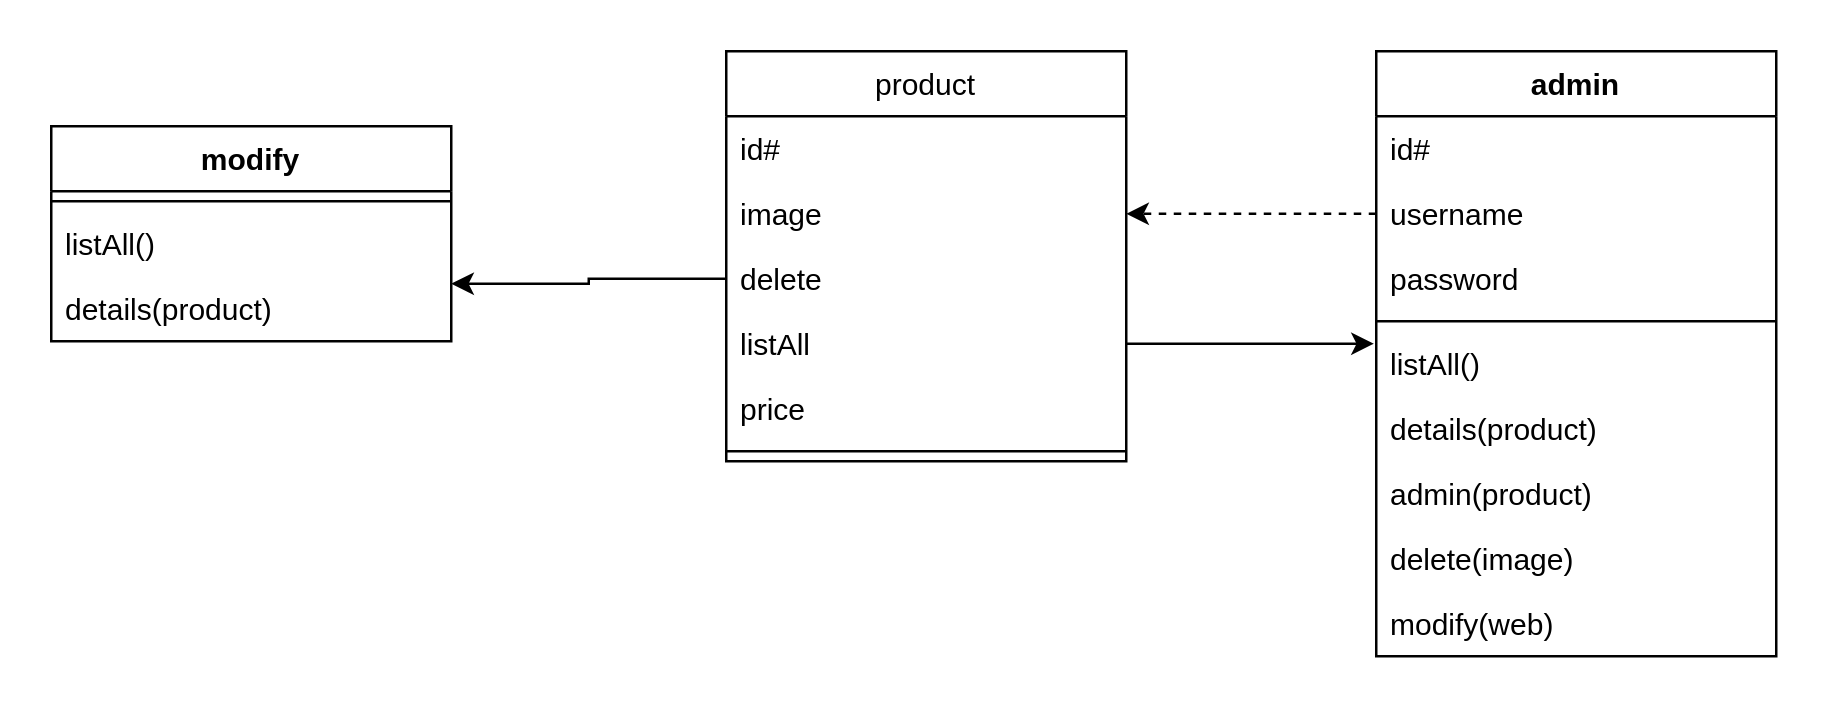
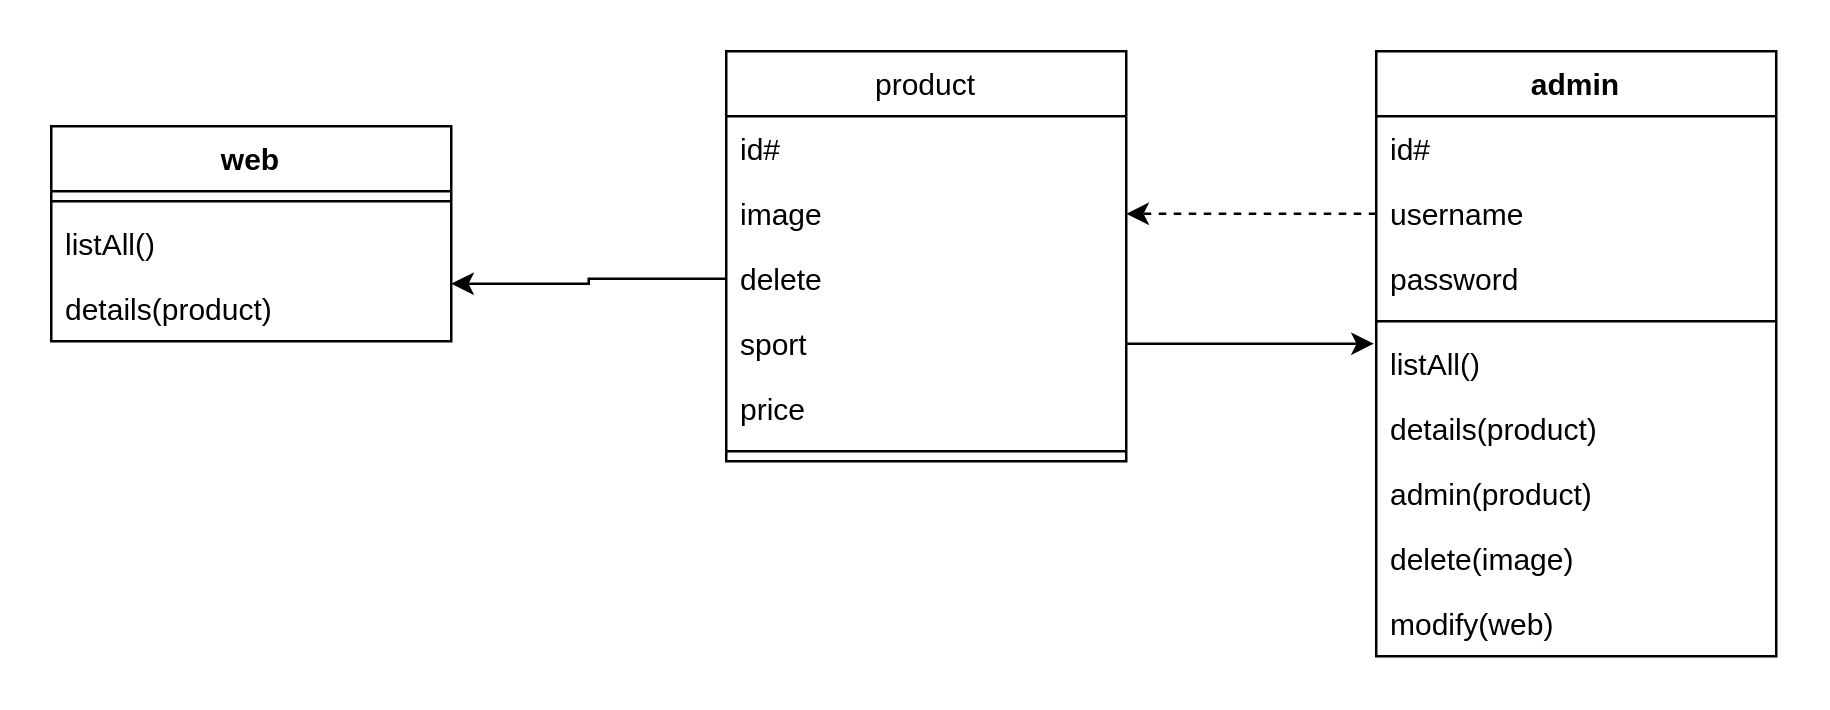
(250, 160) -> (250, 160)
(783, 345) -> (782, 345)
